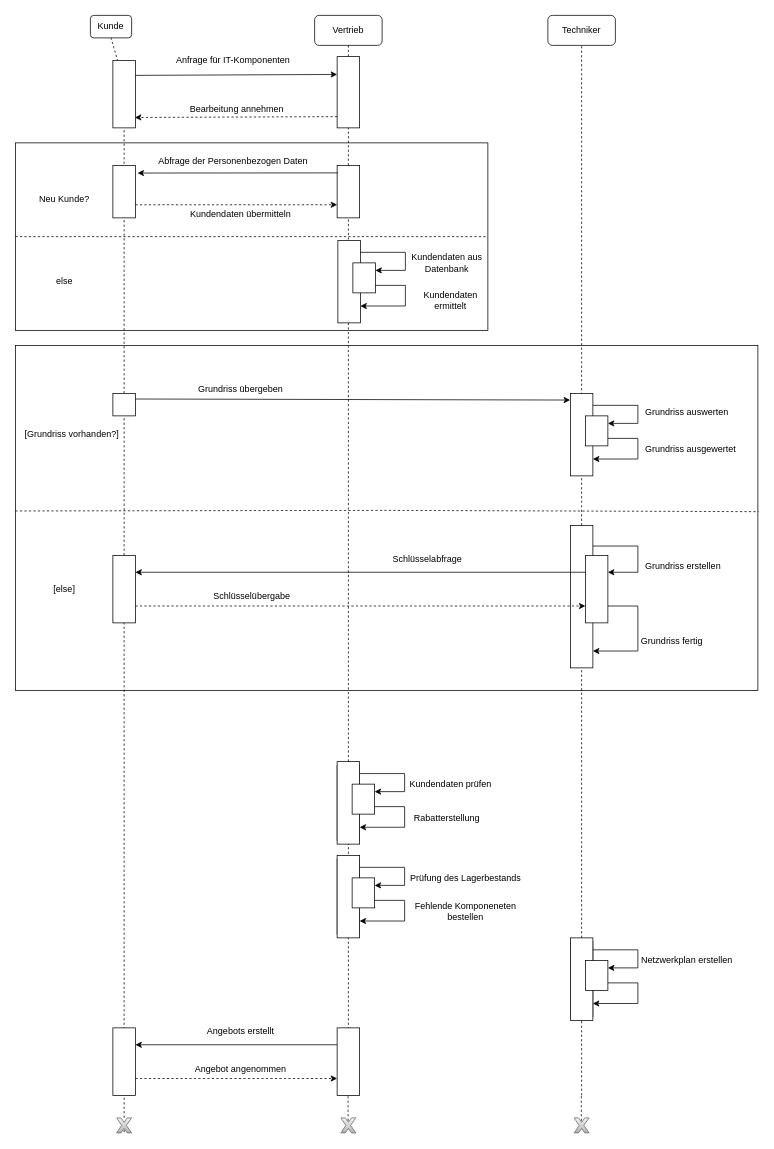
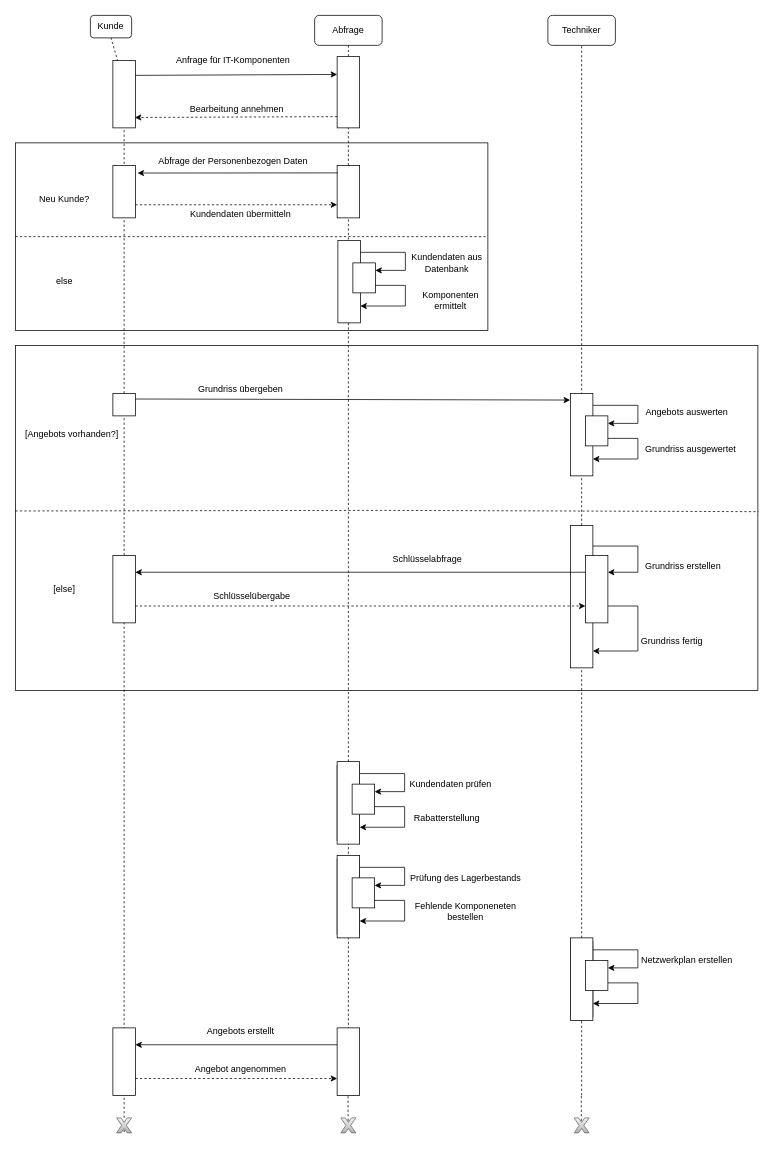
(348, 30) -> (348, 30)
(451, 300) -> (451, 300)
(687, 412) -> (687, 412)
(72, 435) -> (72, 435)
